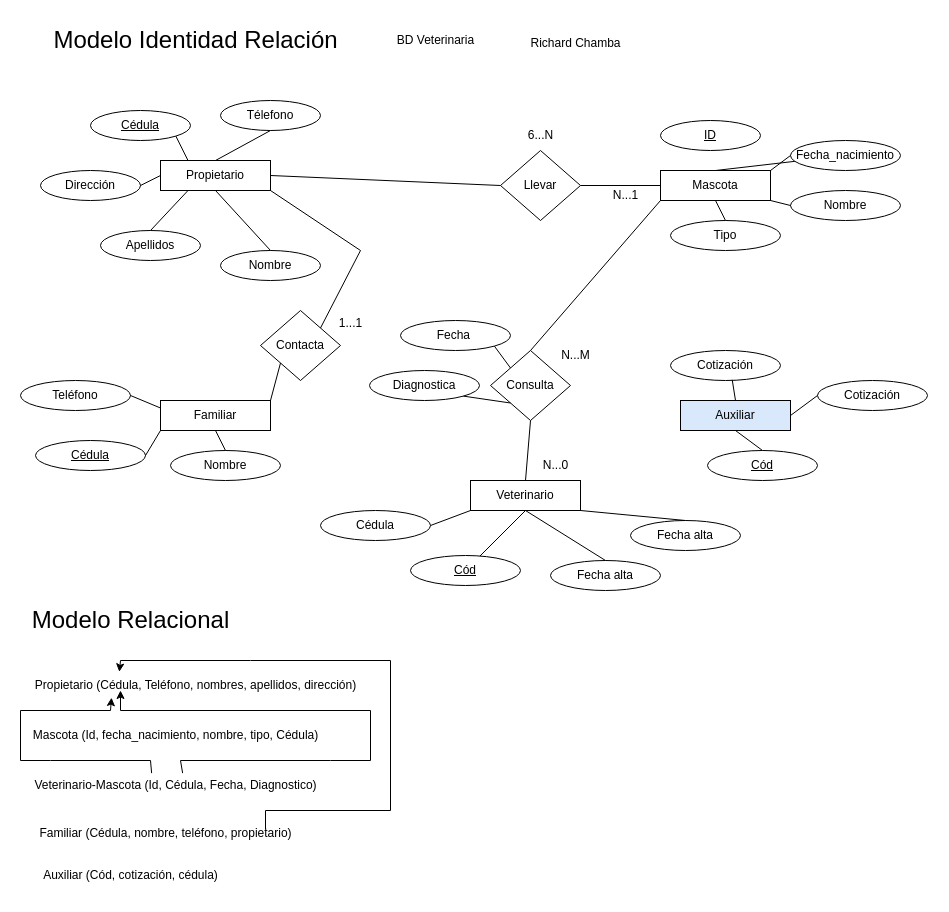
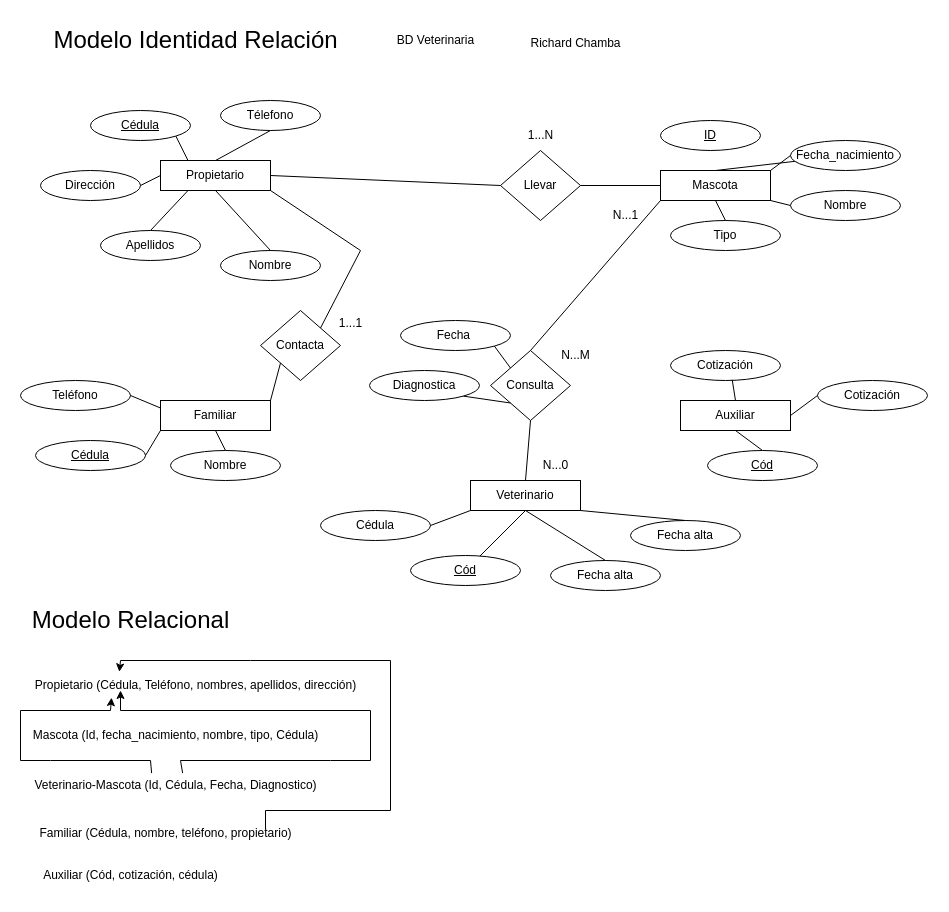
(541, 136) -> (541, 136)
(626, 196) -> (626, 216)
(736, 416) -> (736, 416)
